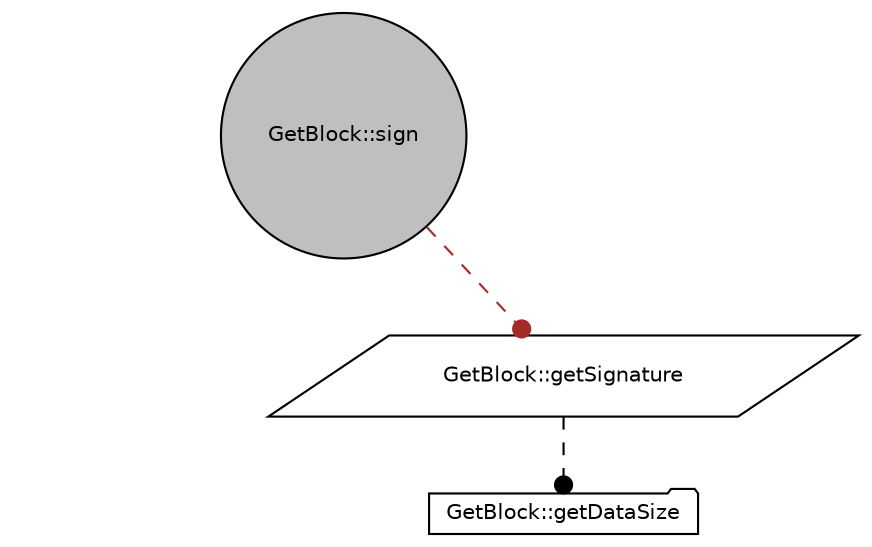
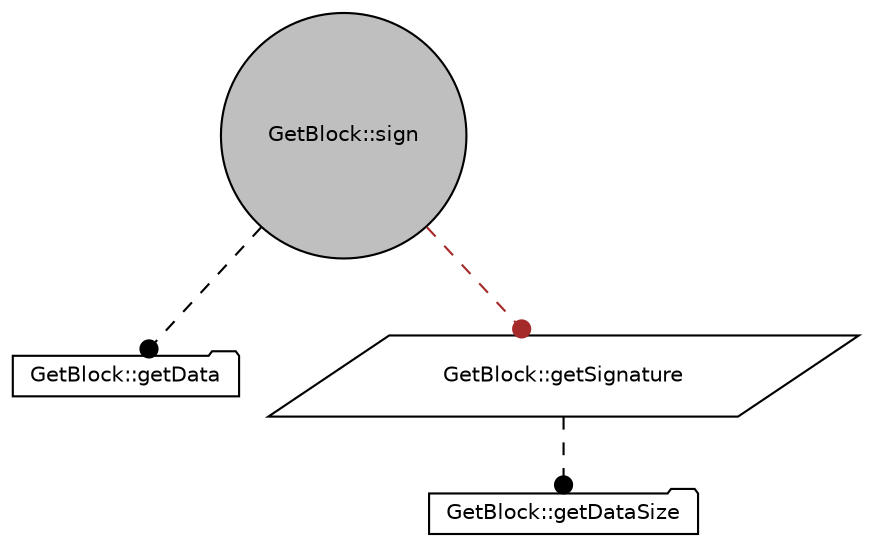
none -> (126, 376)
